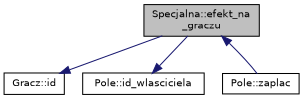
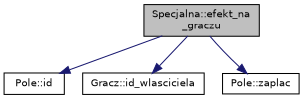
(244, 58) -> (224, 52)
(34, 84) -> (34, 84)
(143, 84) -> (143, 84)
